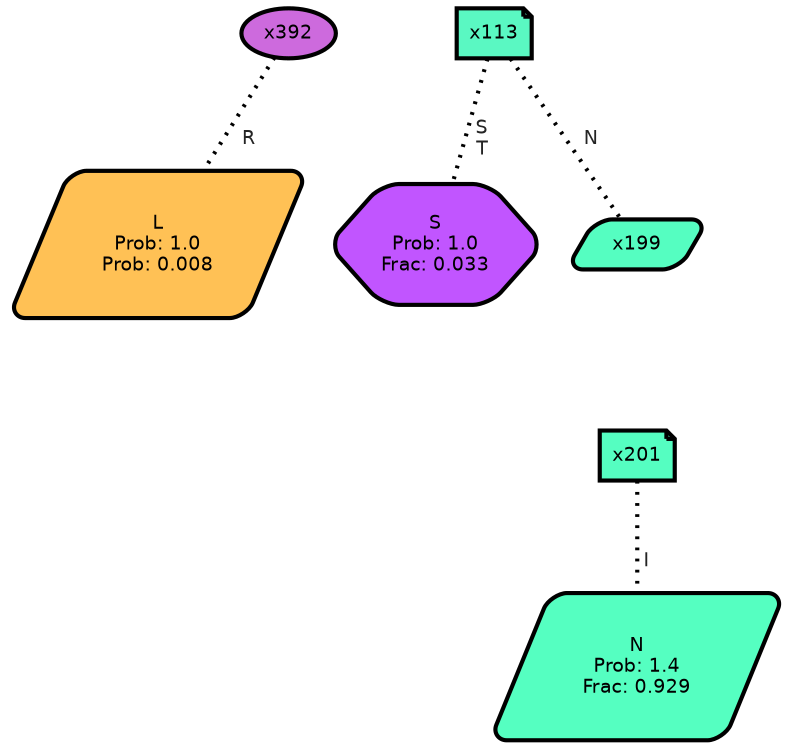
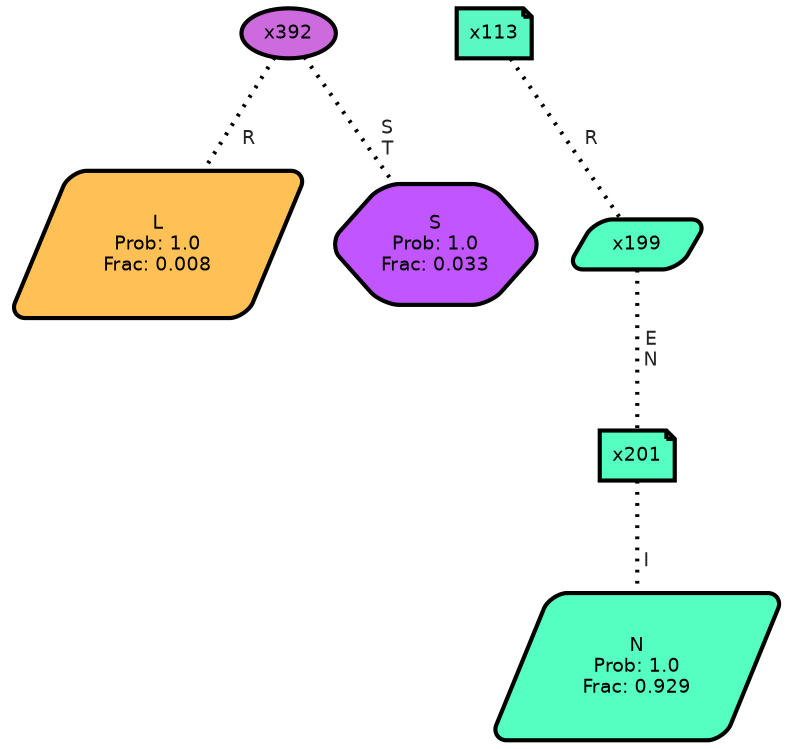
(470, 122) -> (349, 121)
(589, 139) -> (589, 139)
(158, 244) -> (158, 244)
none -> (637, 350)
(637, 667) -> (637, 667)
